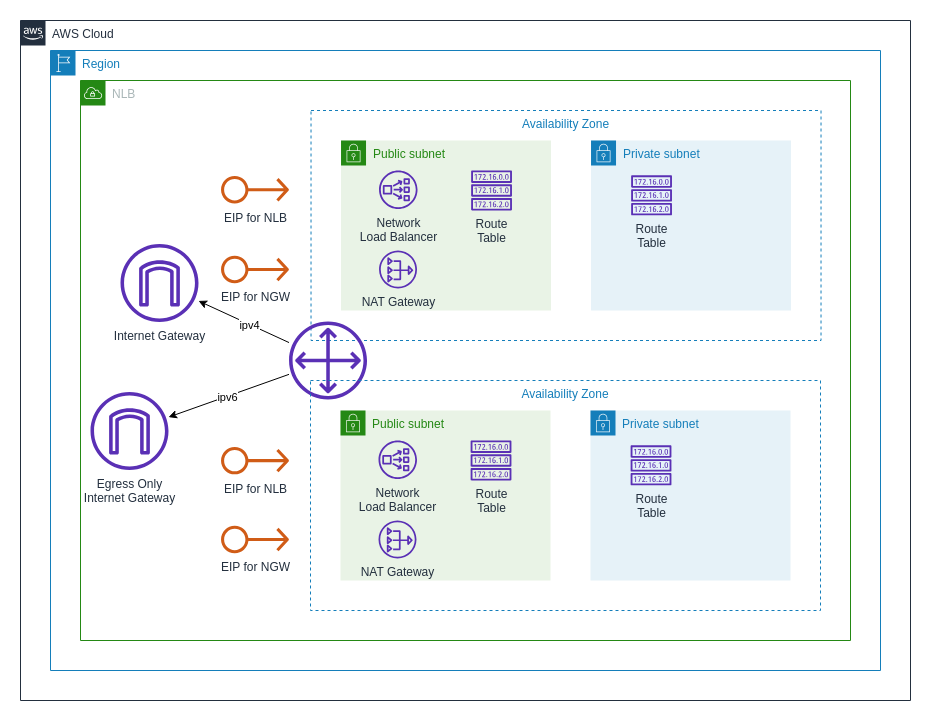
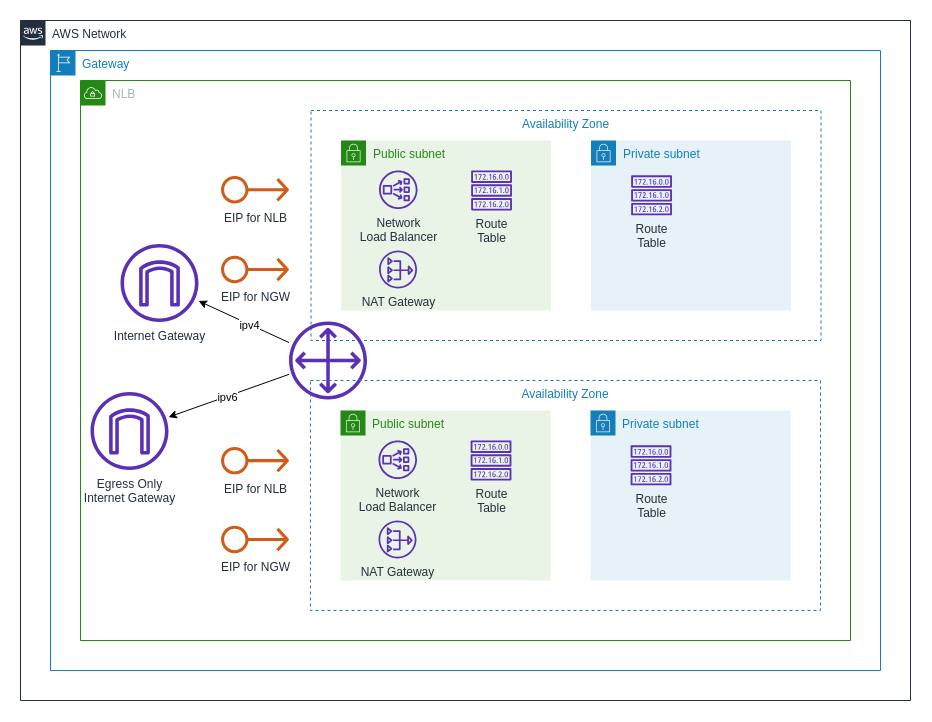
(80, 35) -> (88, 35)
(101, 65) -> (106, 65)
